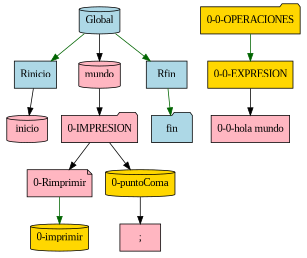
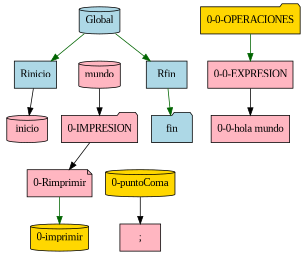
(100, 44) -> none
(250, 75) -> (250, 75)
(118, 153) -> none
